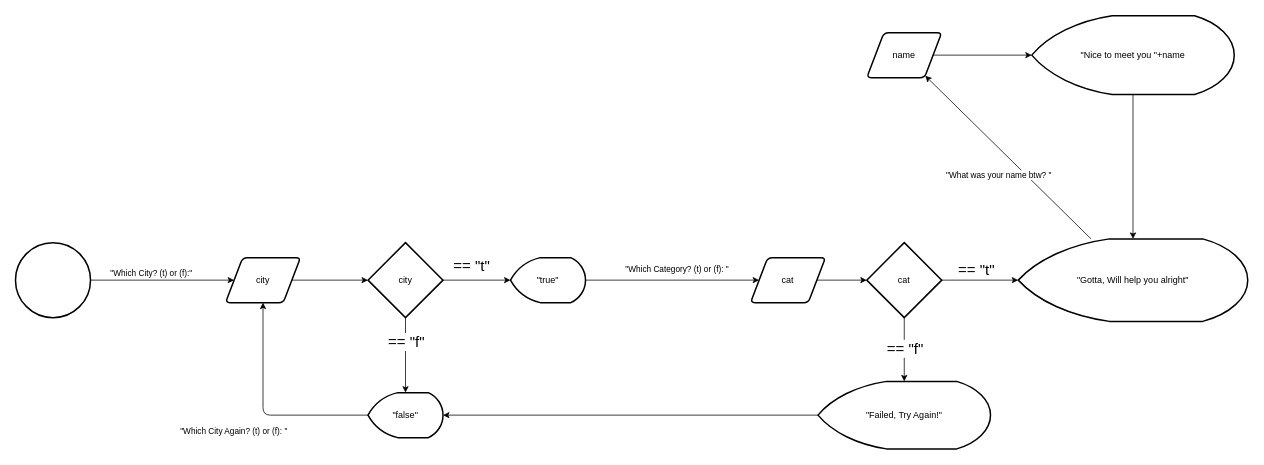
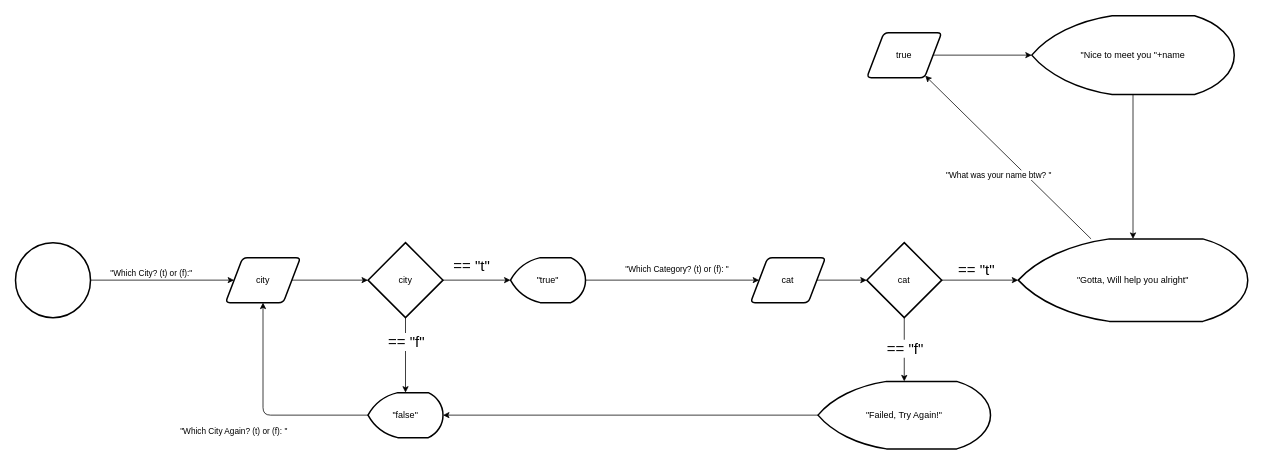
(904, 55) -> (904, 55)
